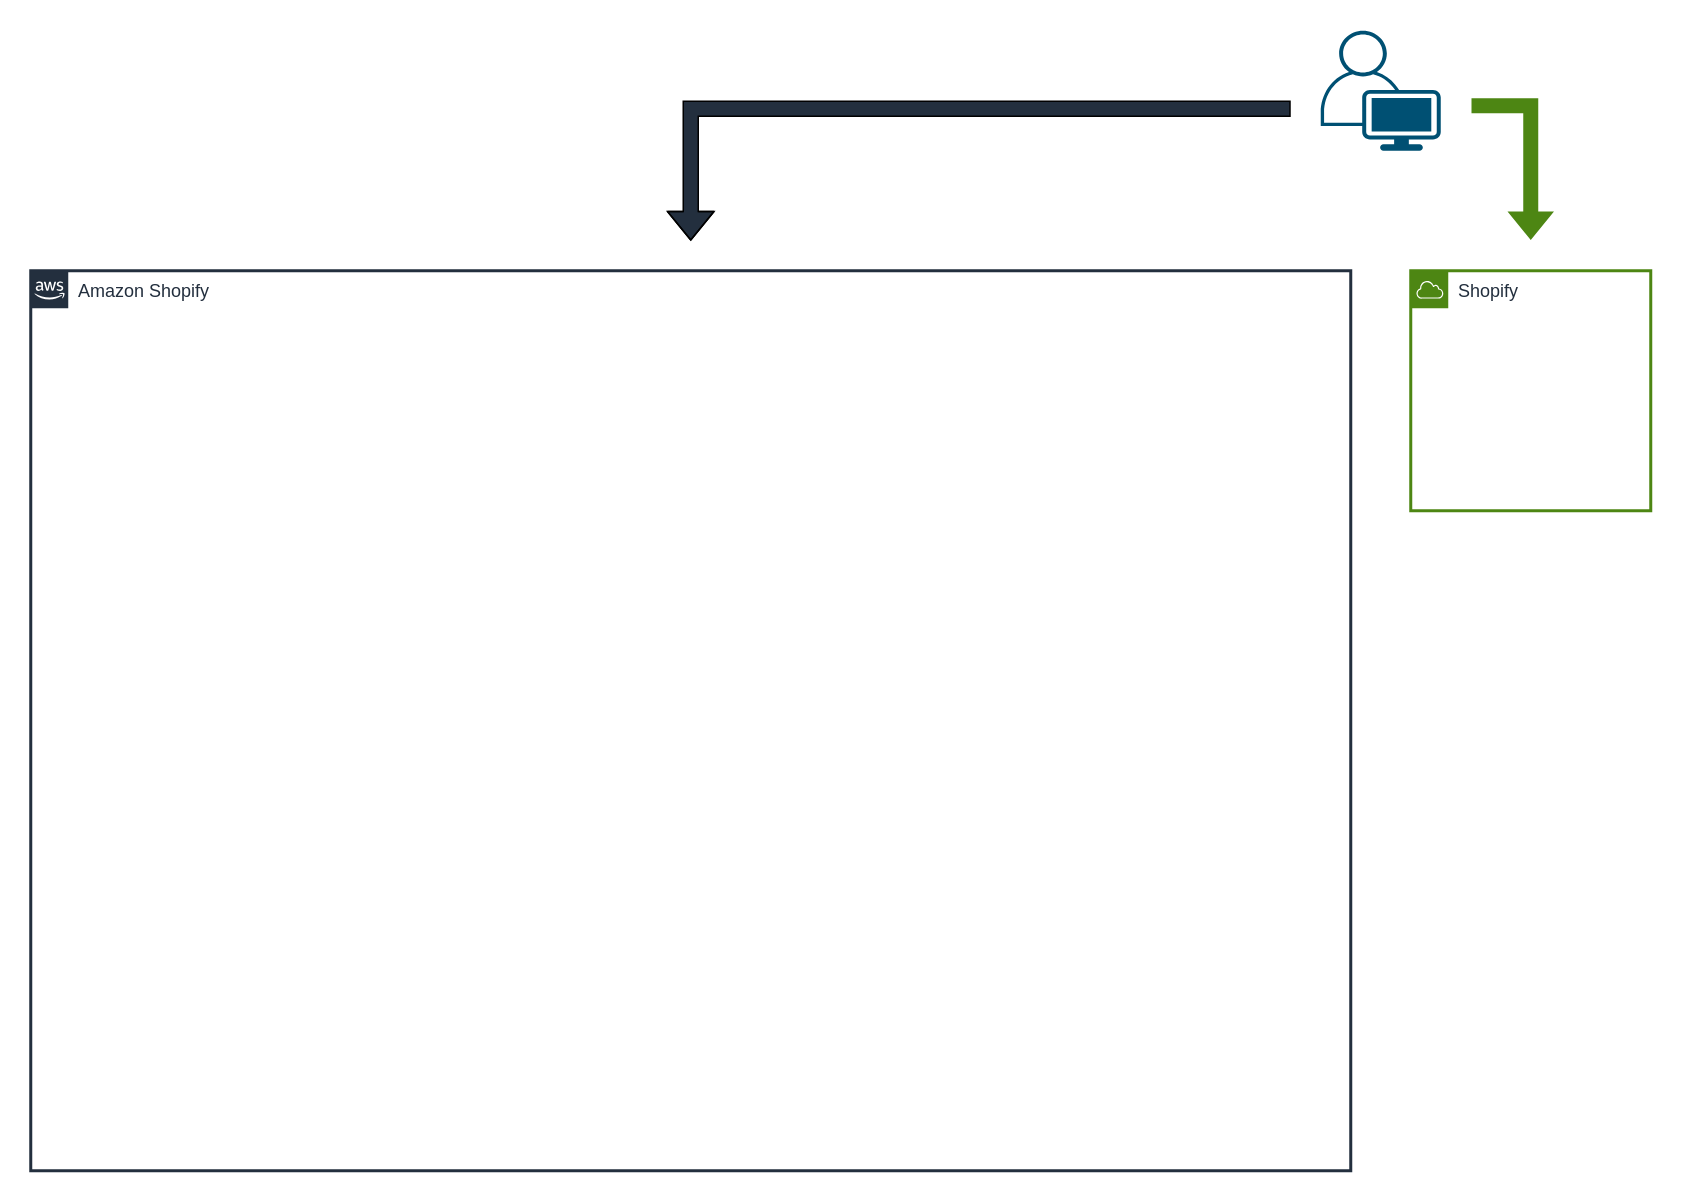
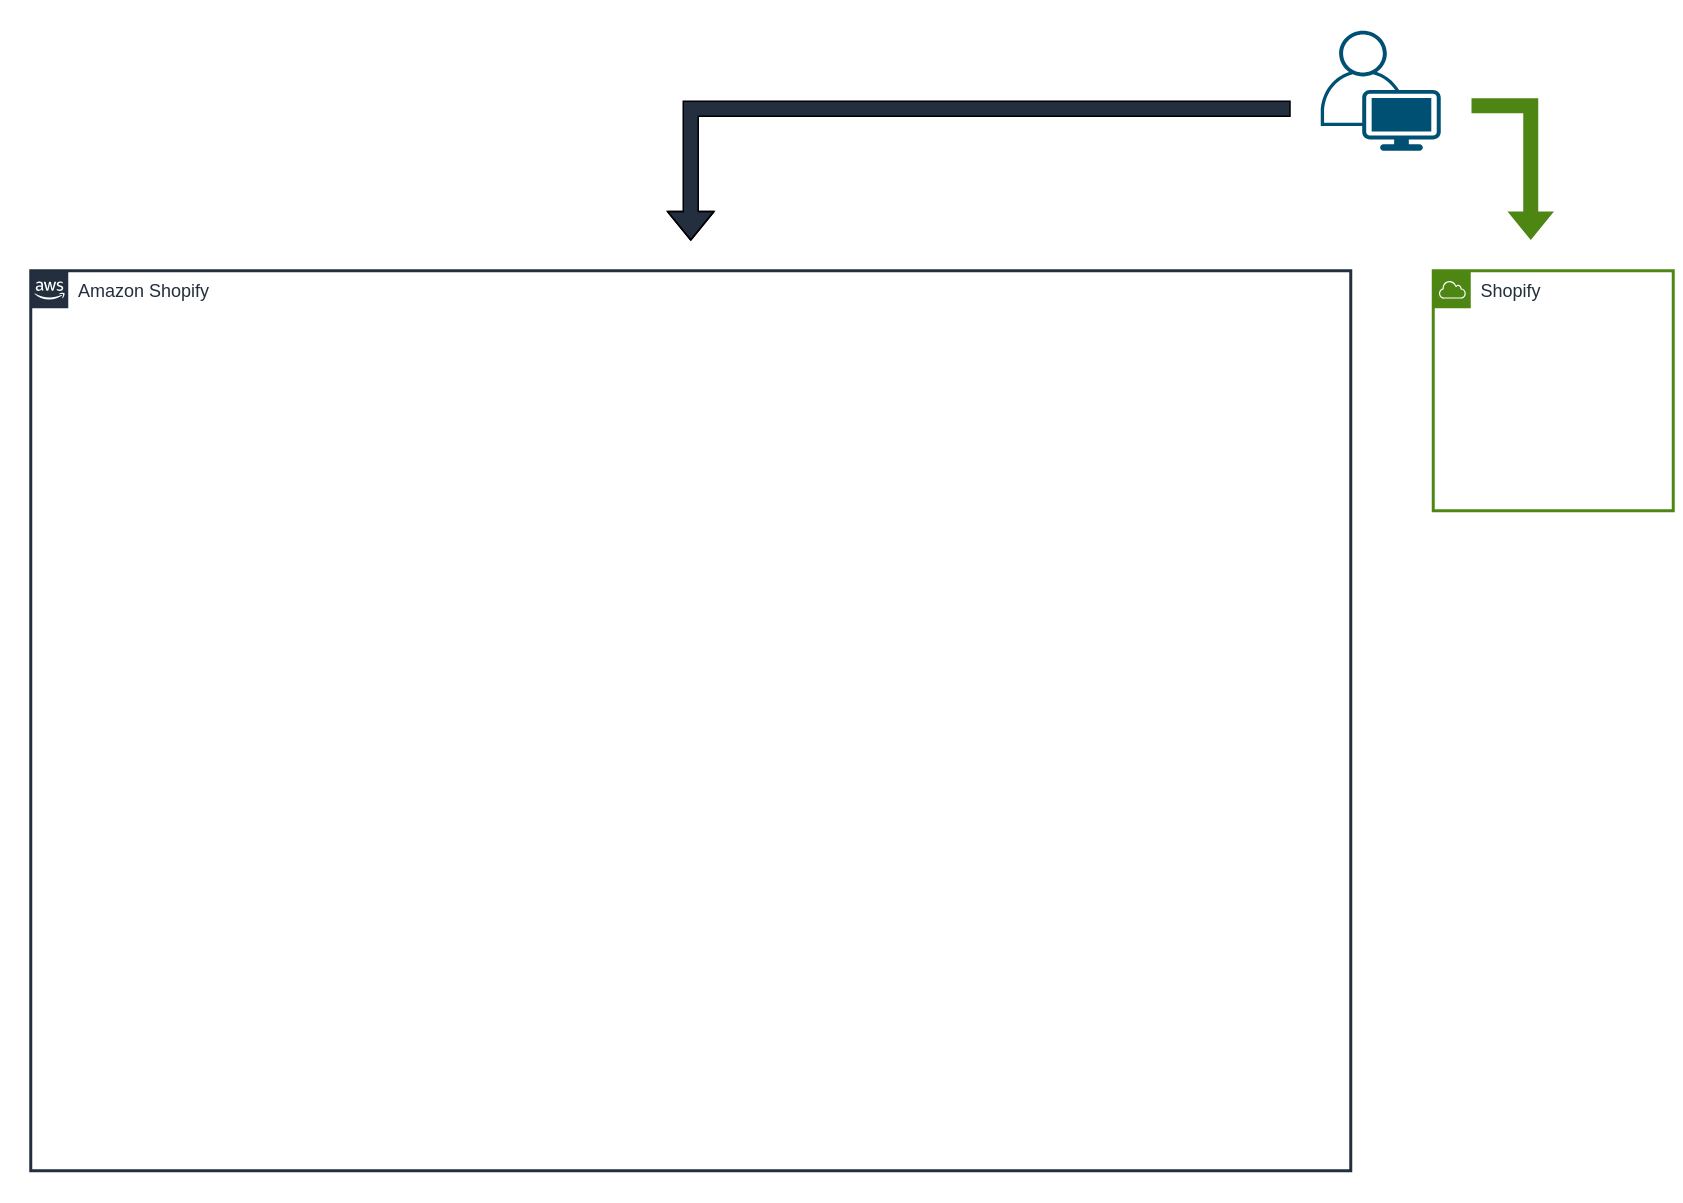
(1531, 391) -> (1553, 391)
